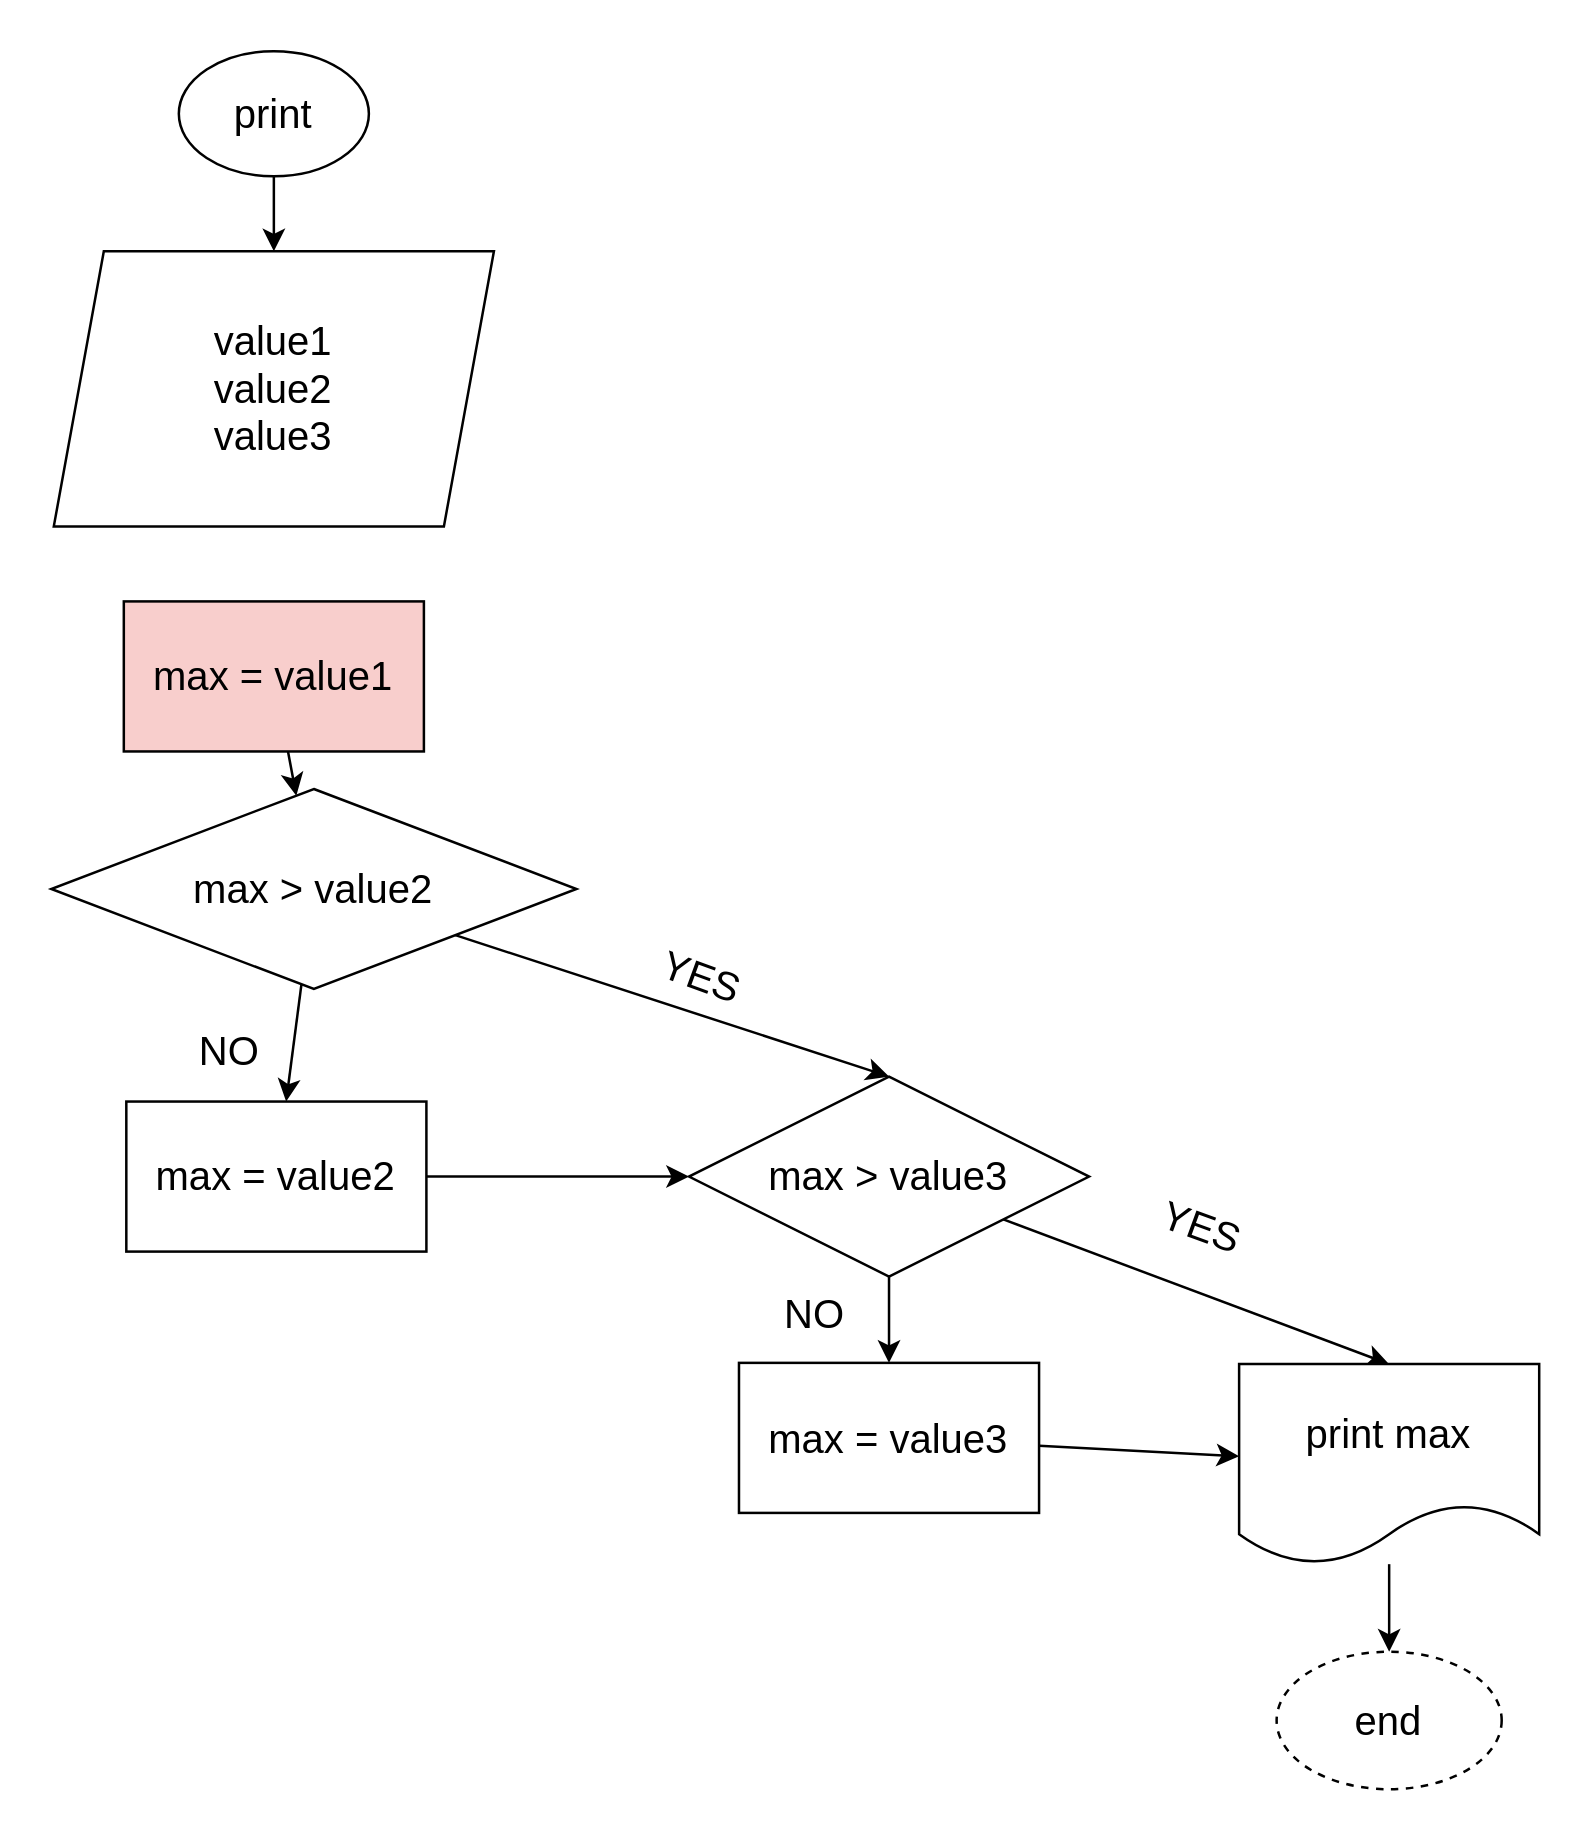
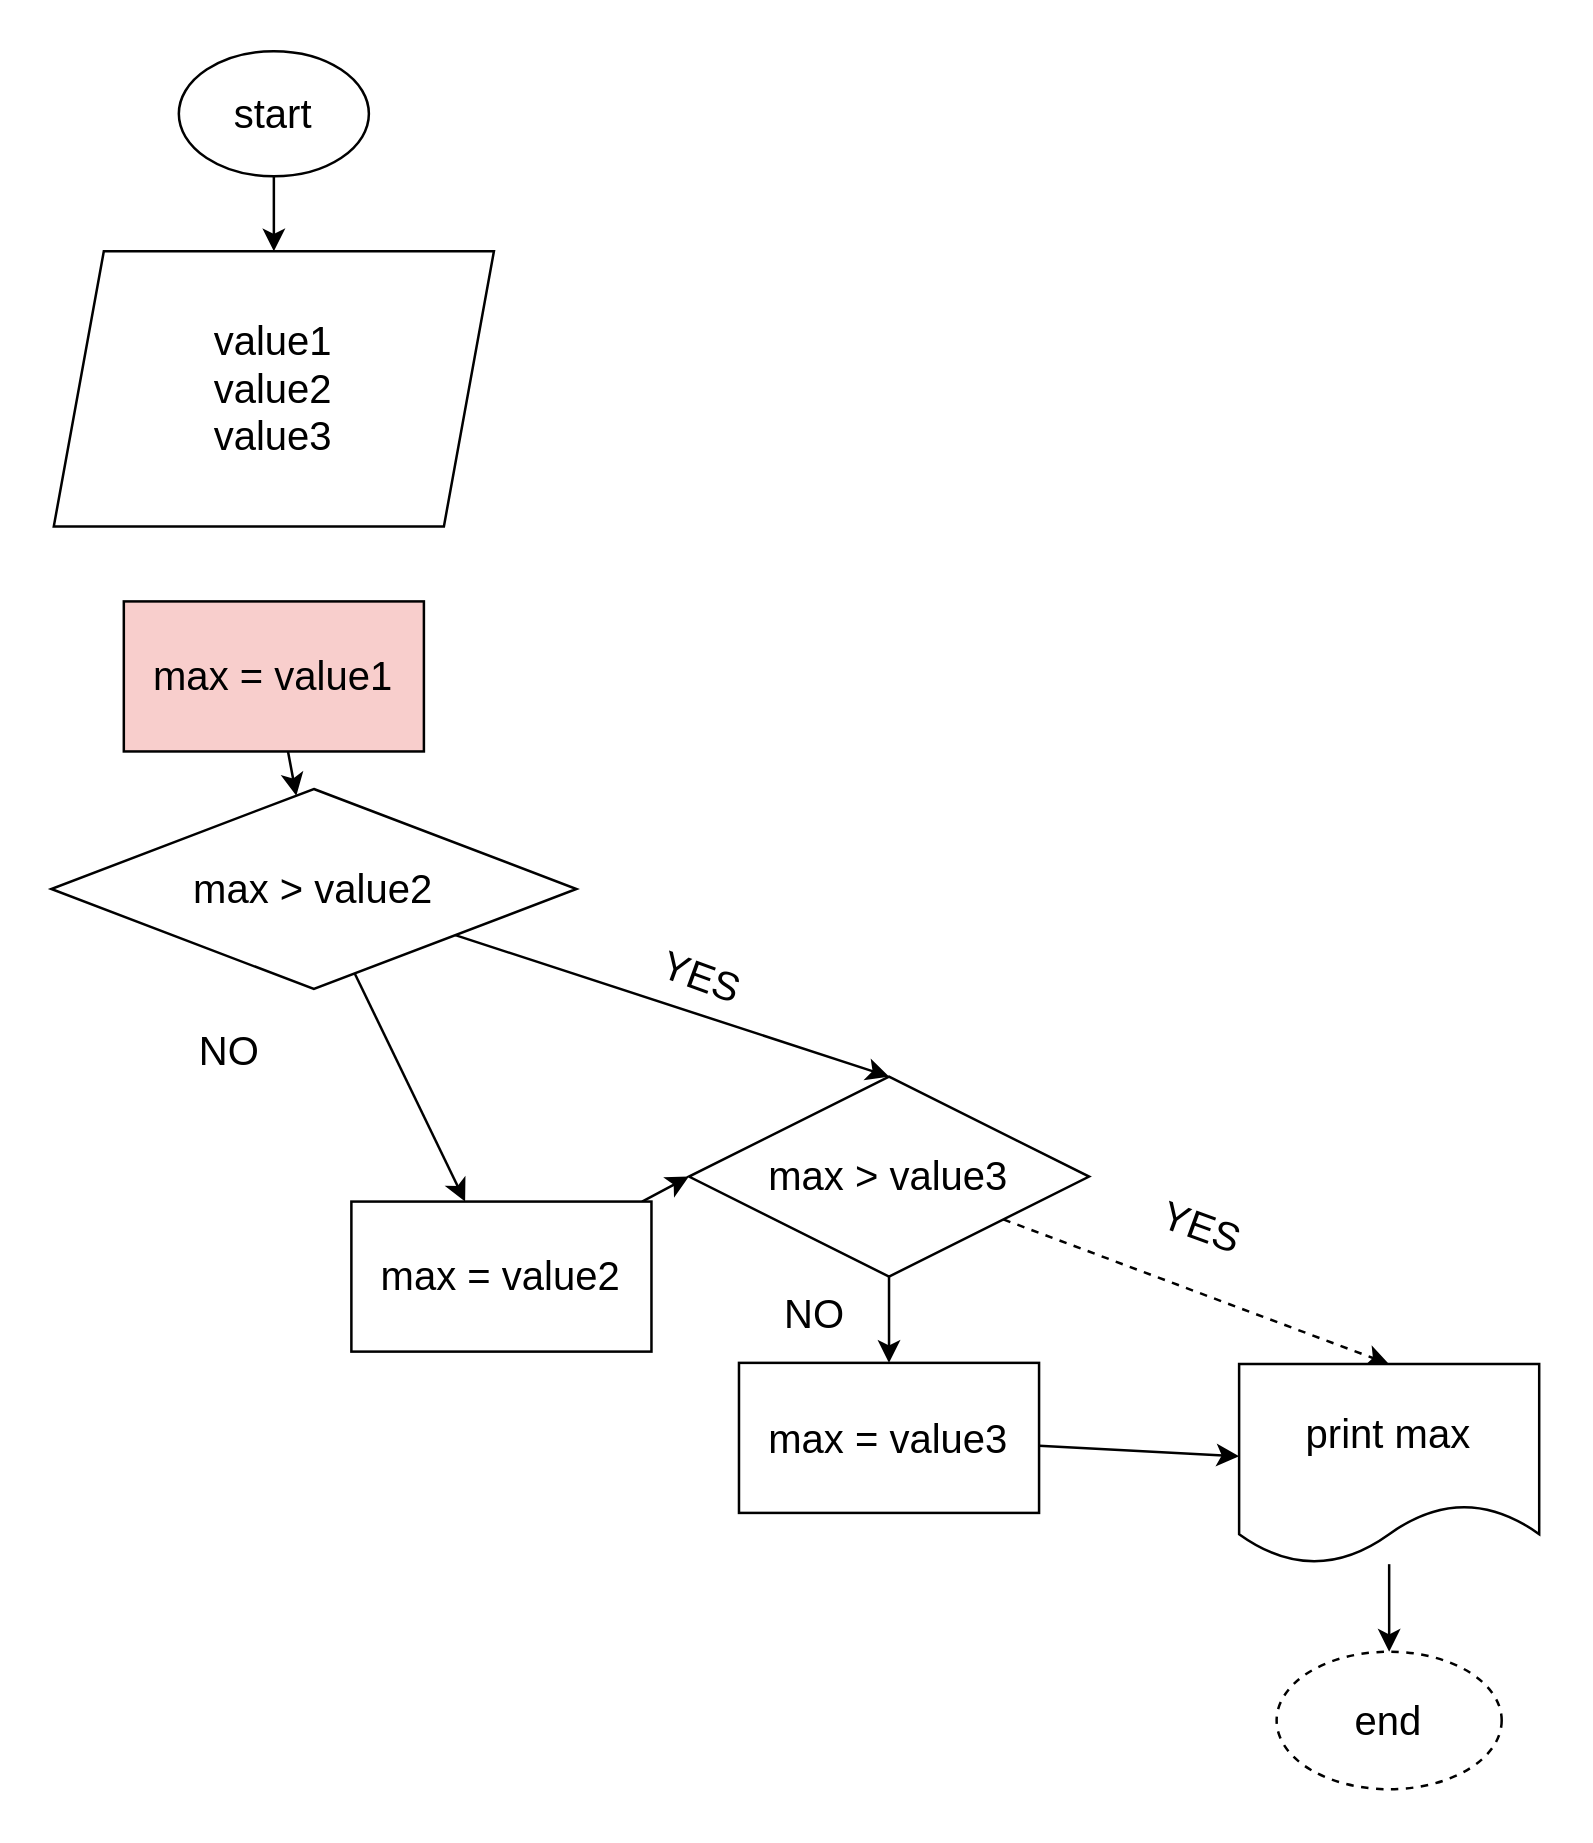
(274, 114) -> (274, 114)
(276, 1176) -> (501, 1276)
(1187, 1288) -> (1187, 1288)
